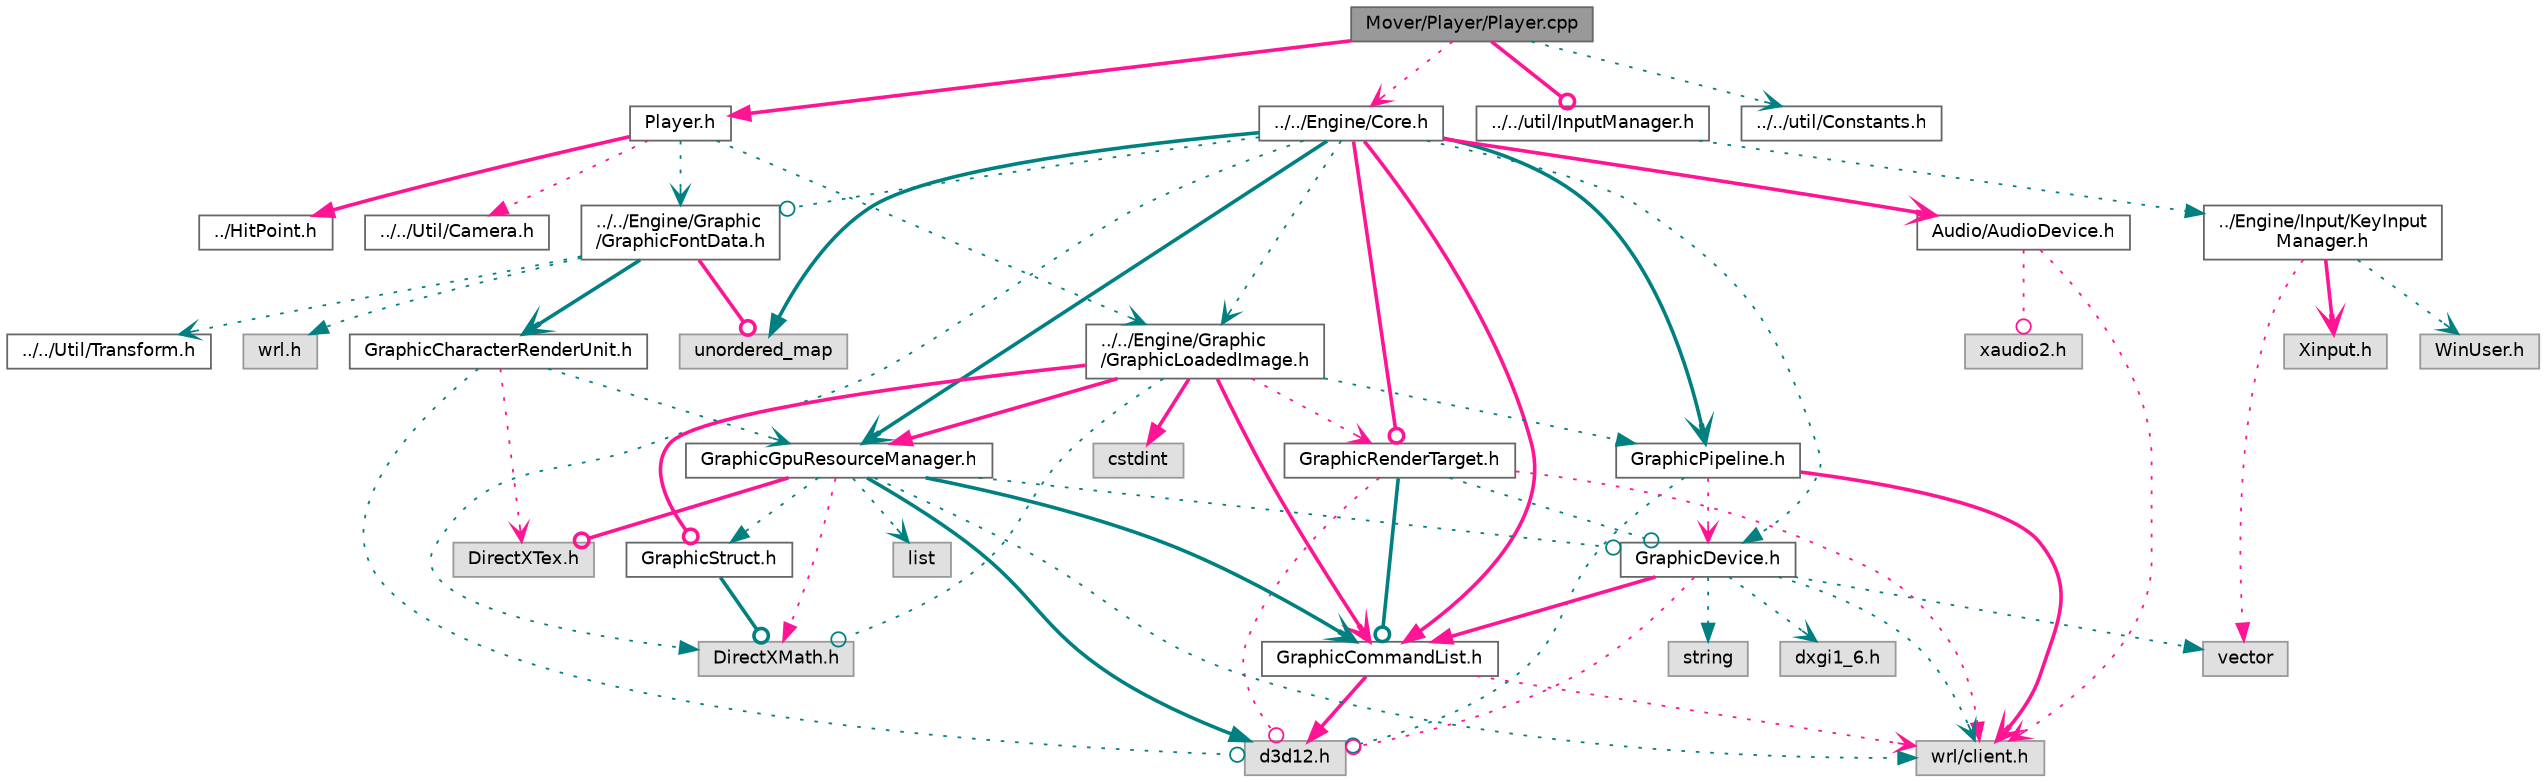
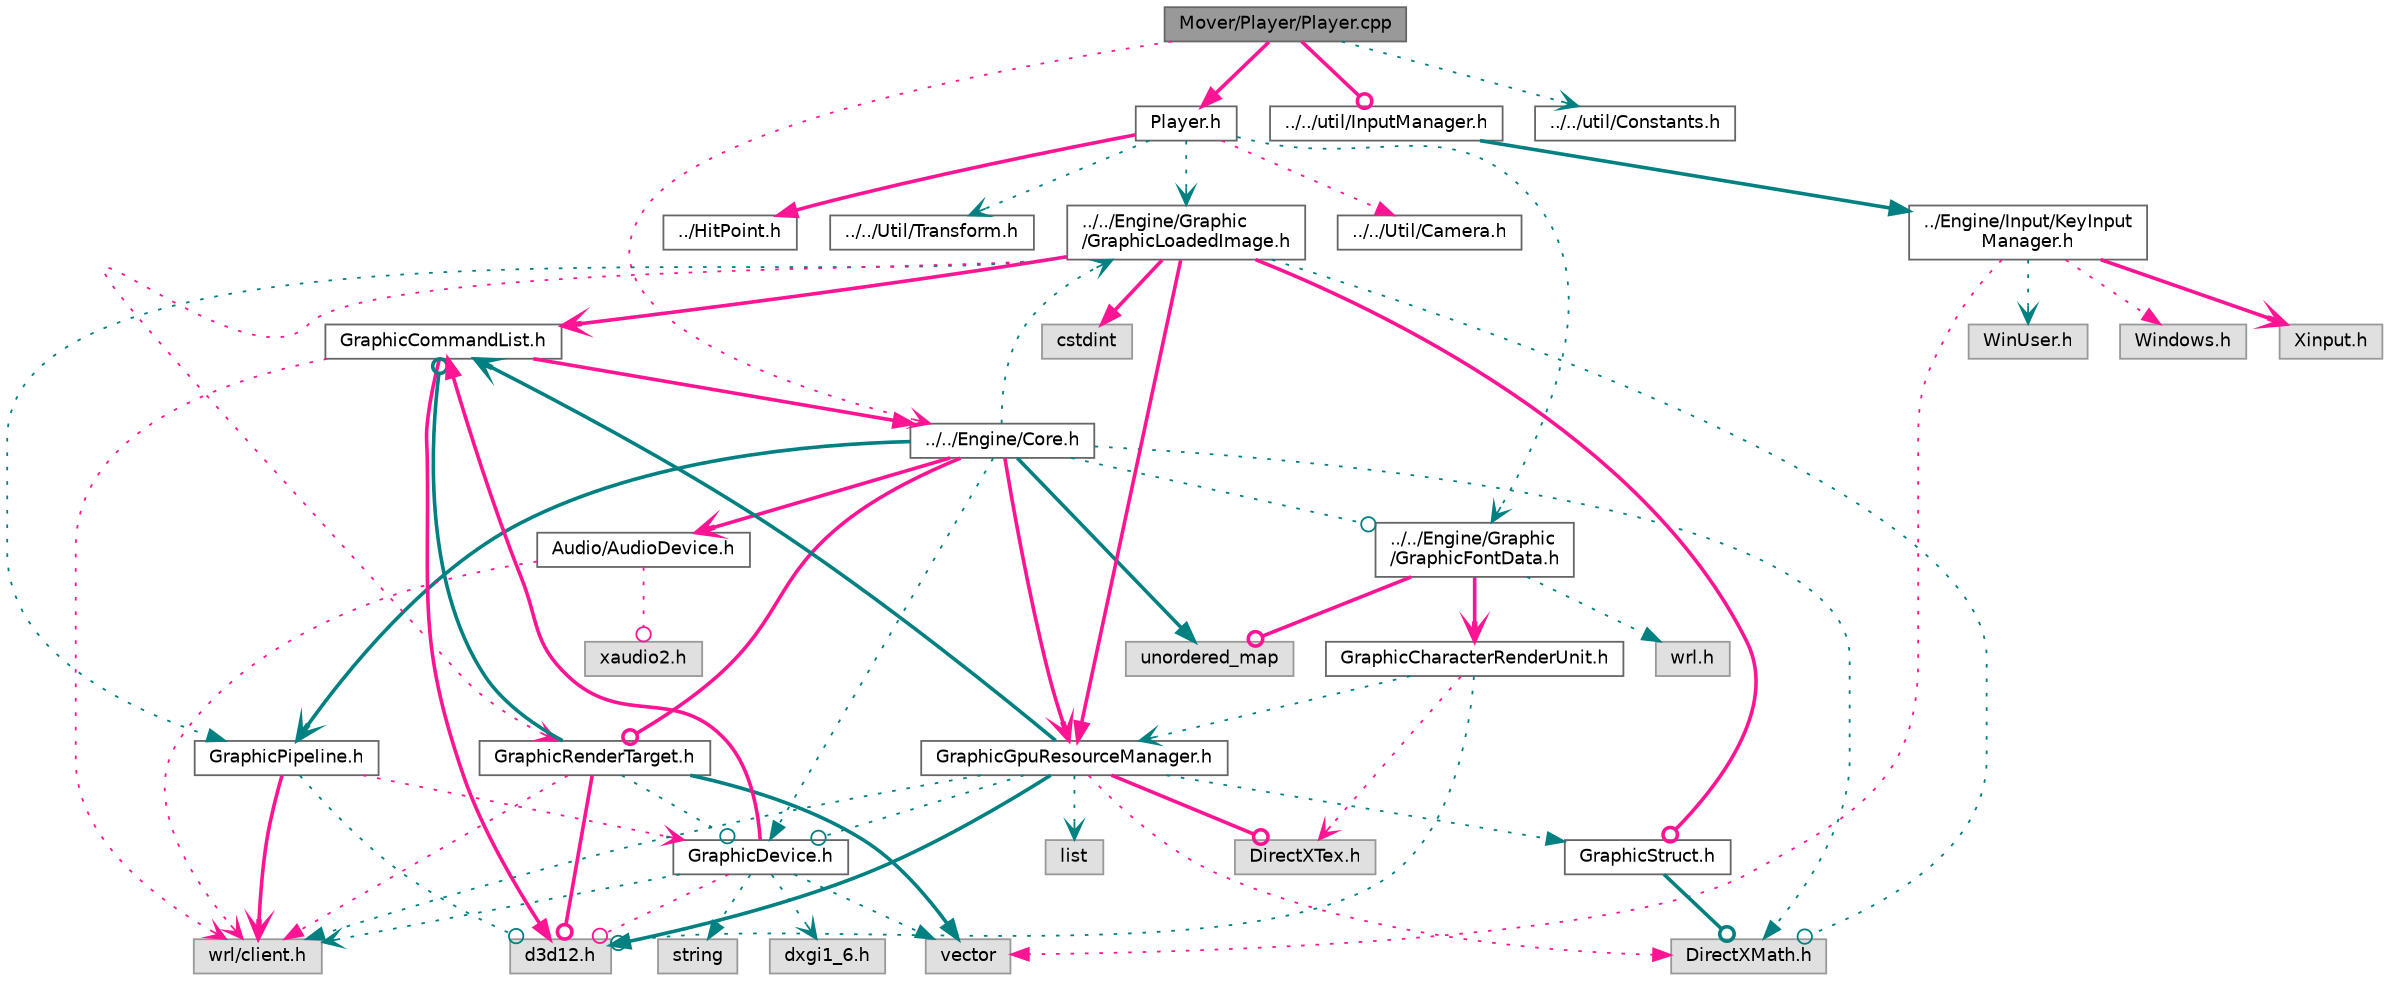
(1942, 176) -> (1685, 174)
(1103, 287) -> (1030, 591)
(589, 292) -> (1475, 600)
(389, 293) -> (1068, 174)
none -> (2183, 342)
(1513, 388) -> (714, 390)
(1278, 583) -> (580, 847)
none -> (827, 820)
